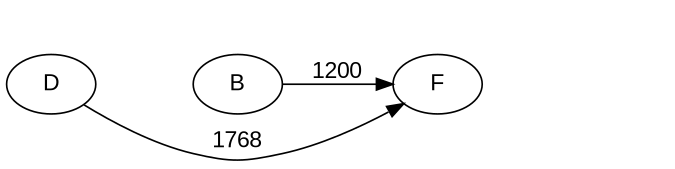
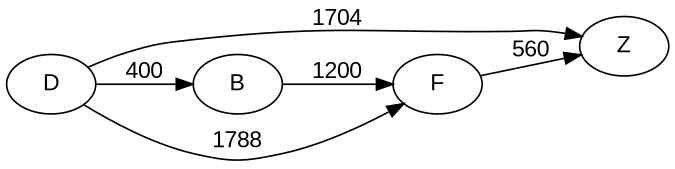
none -> (624, 46)
none -> (136, 84)
(238, 141) -> (238, 141)
